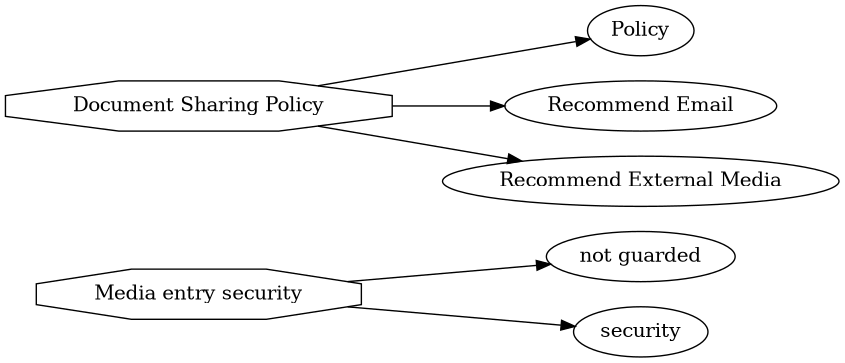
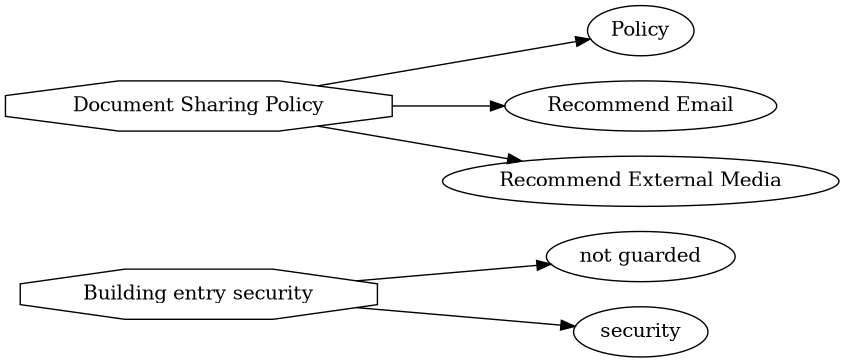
(199, 294) -> (199, 294)
